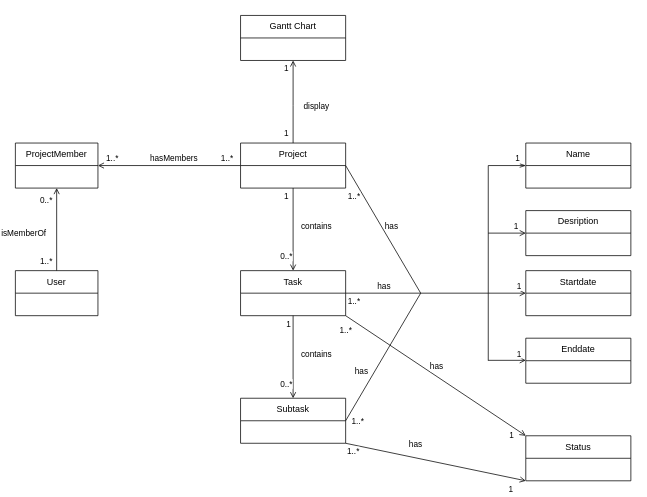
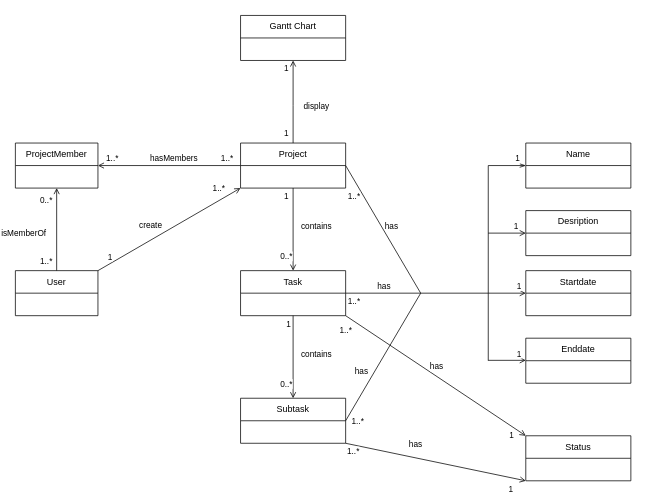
none -> (168, 230)
